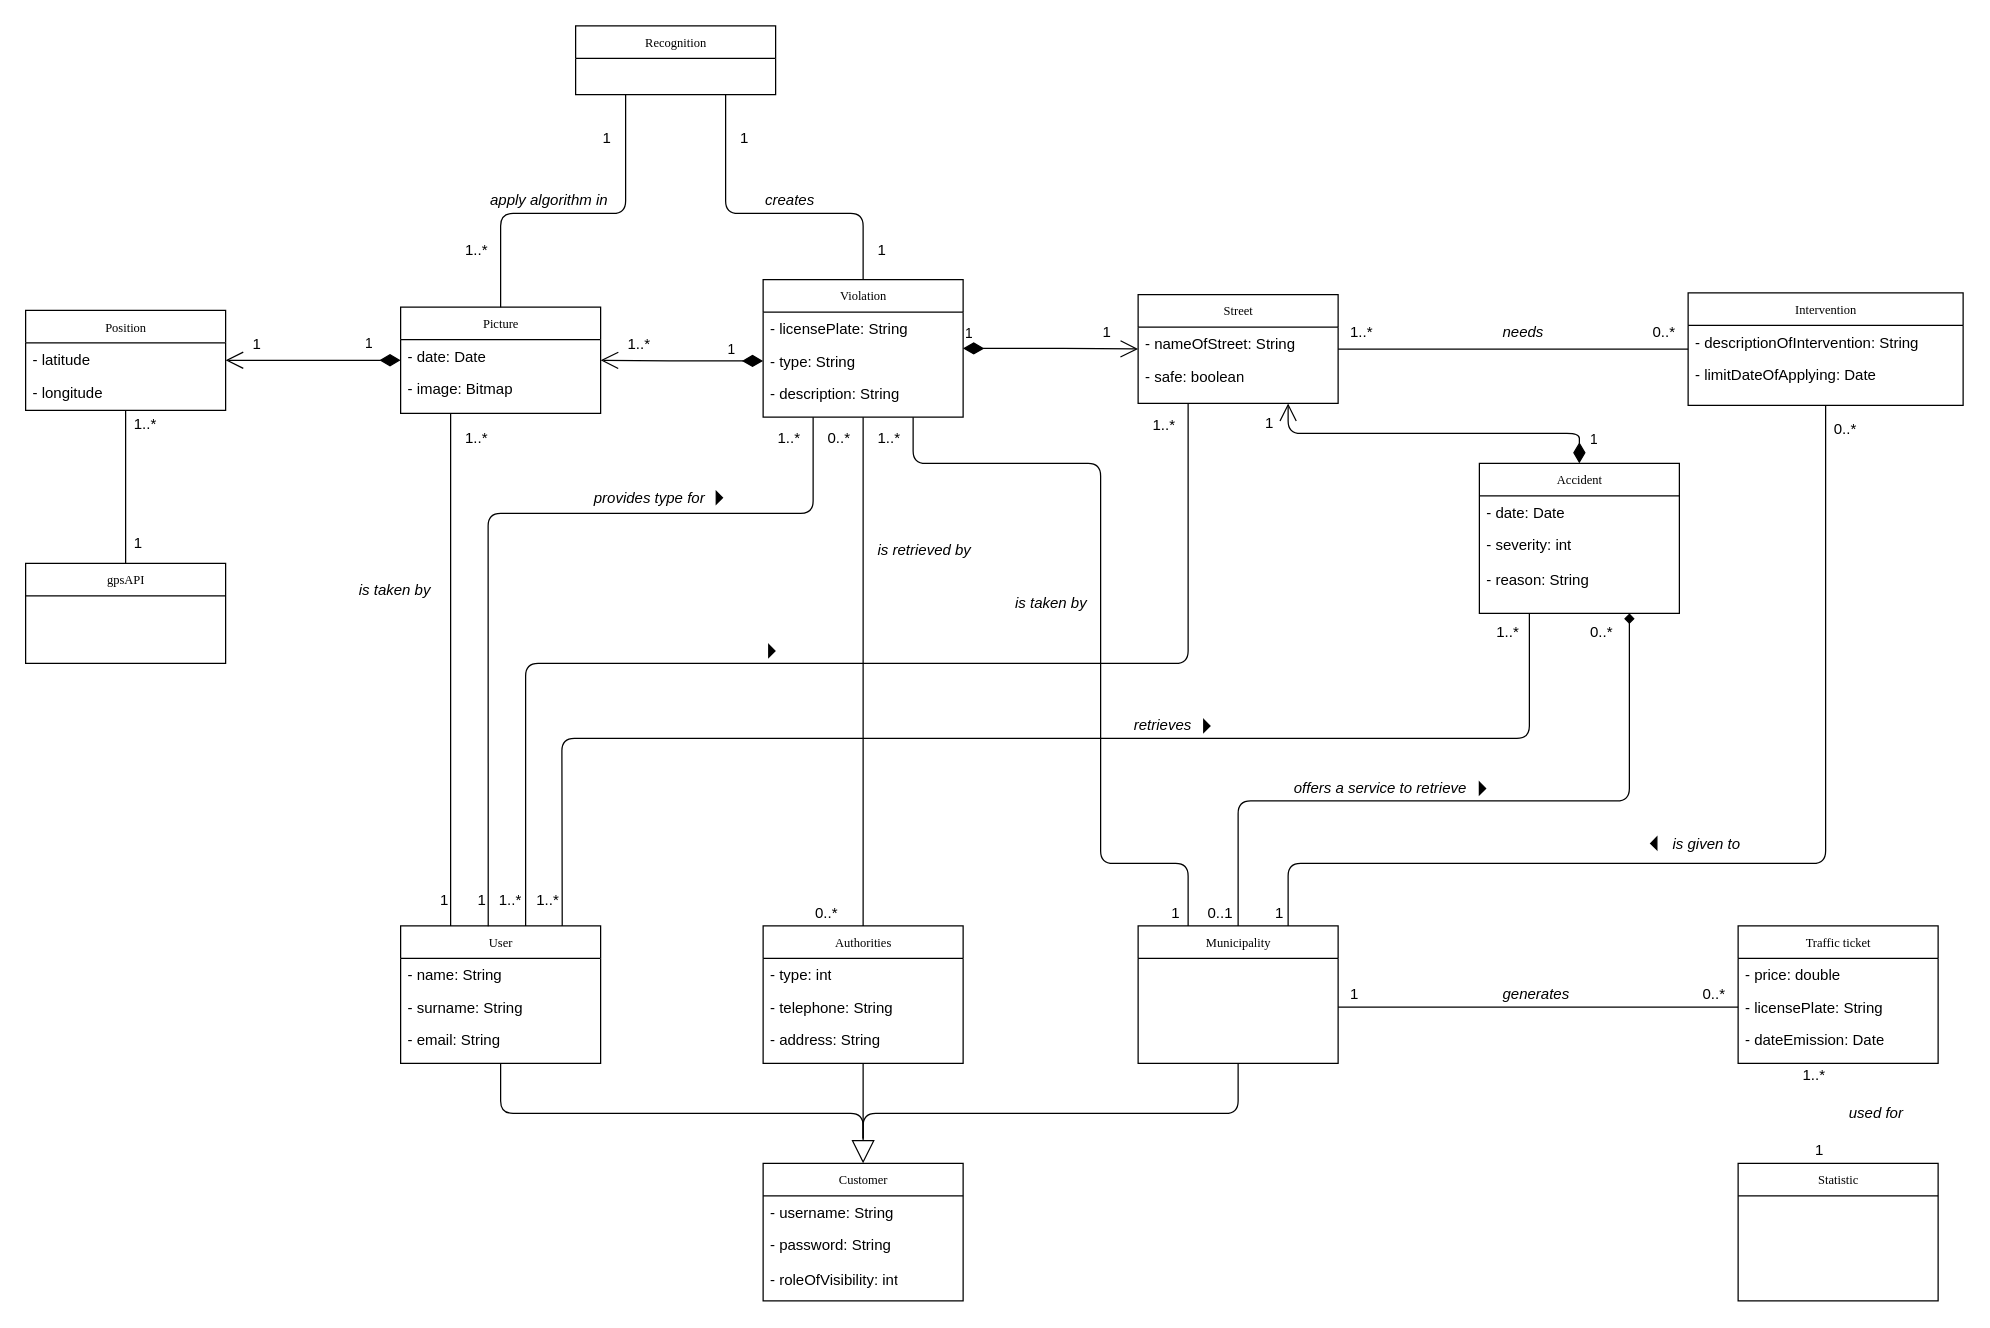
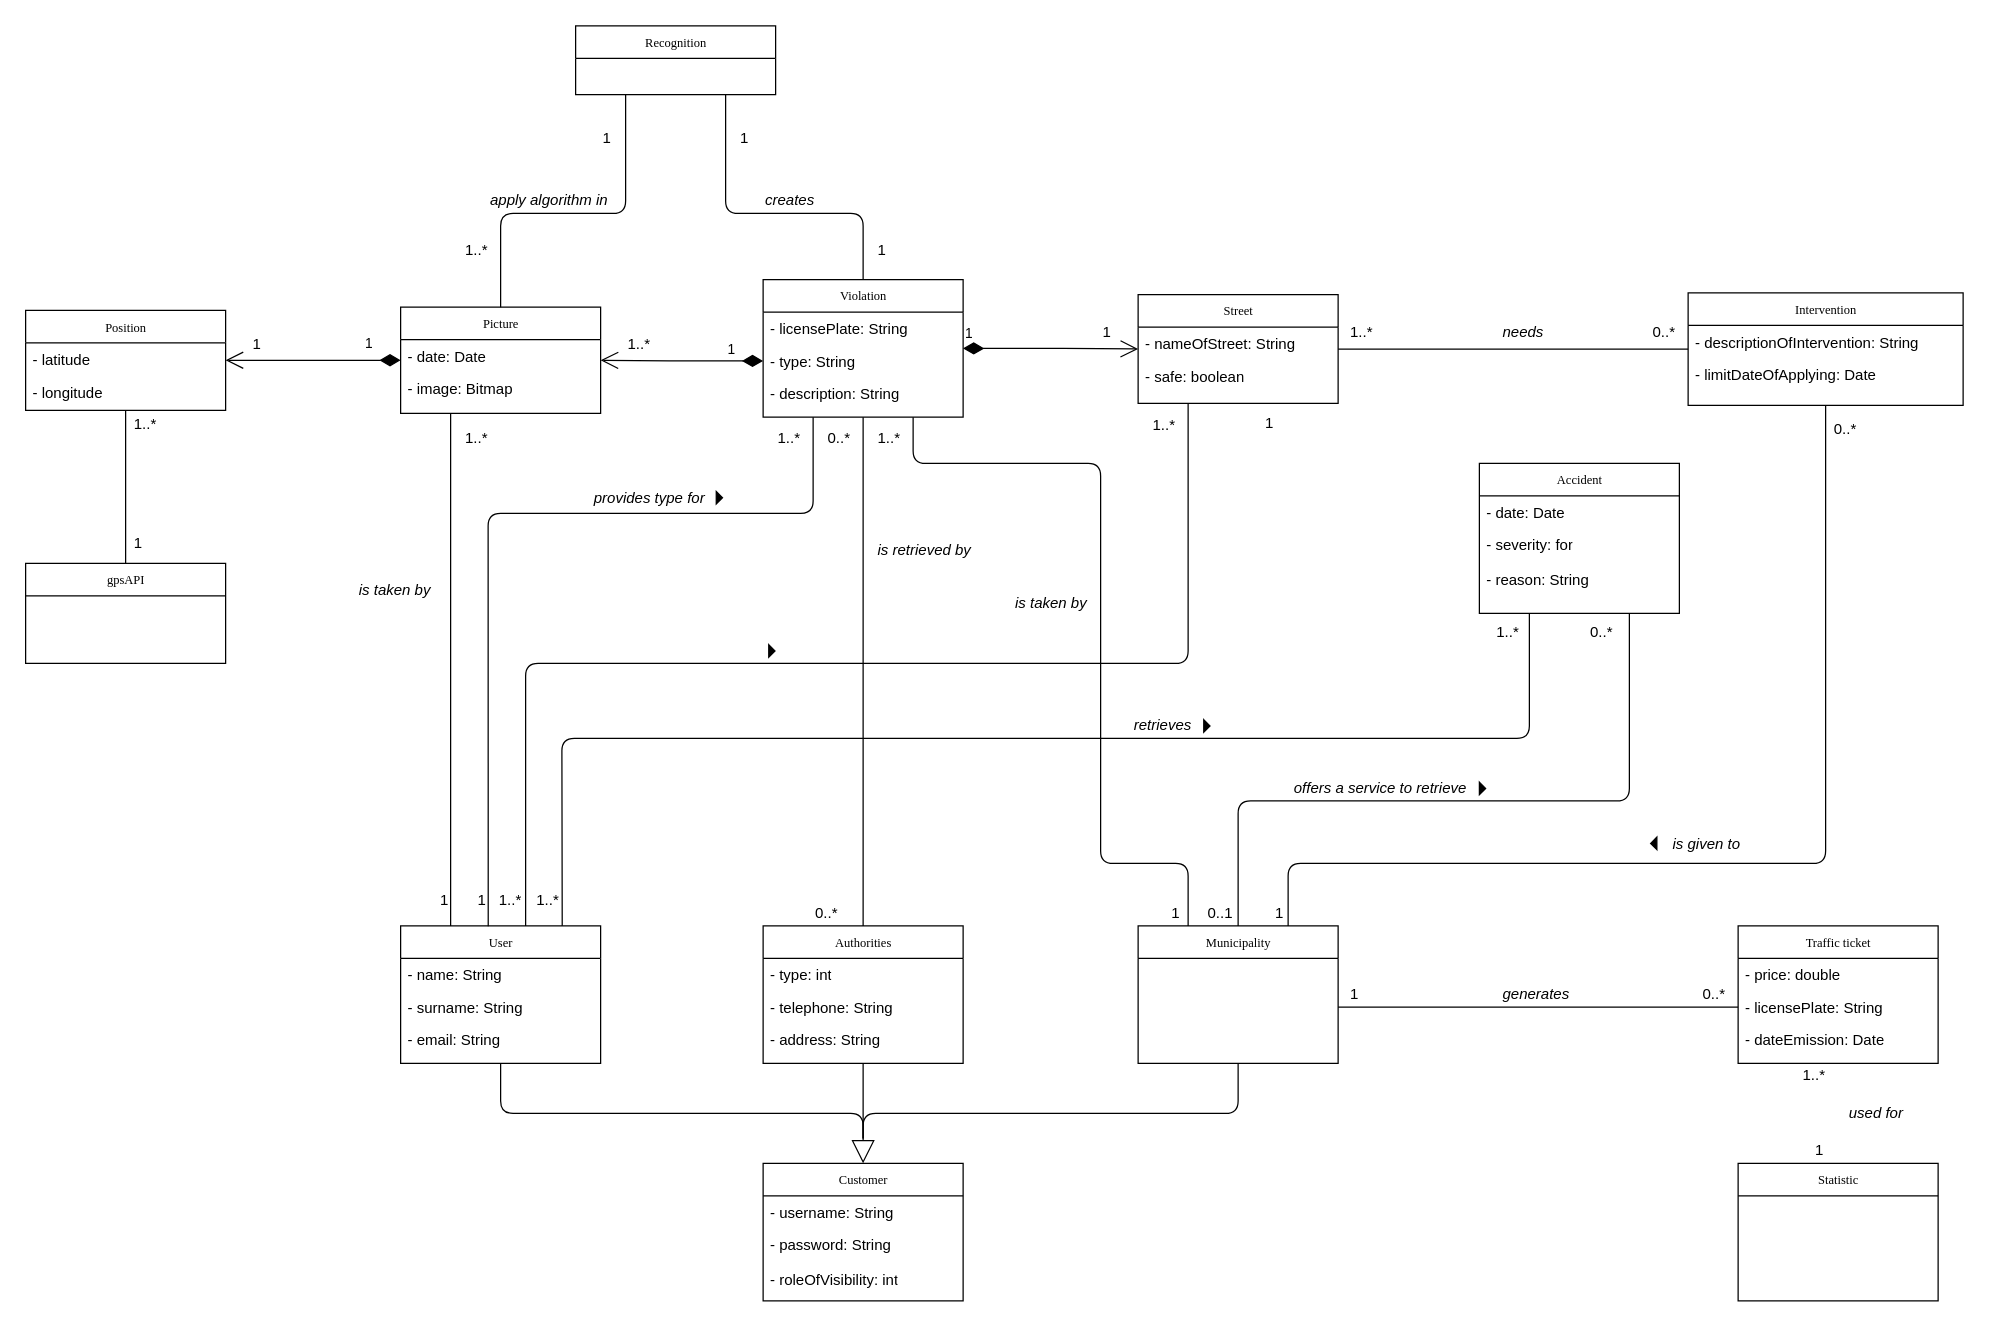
(1429, 433) -> none
(1540, 546) -> (1542, 546)
(1629, 624) -> (1629, 619)
